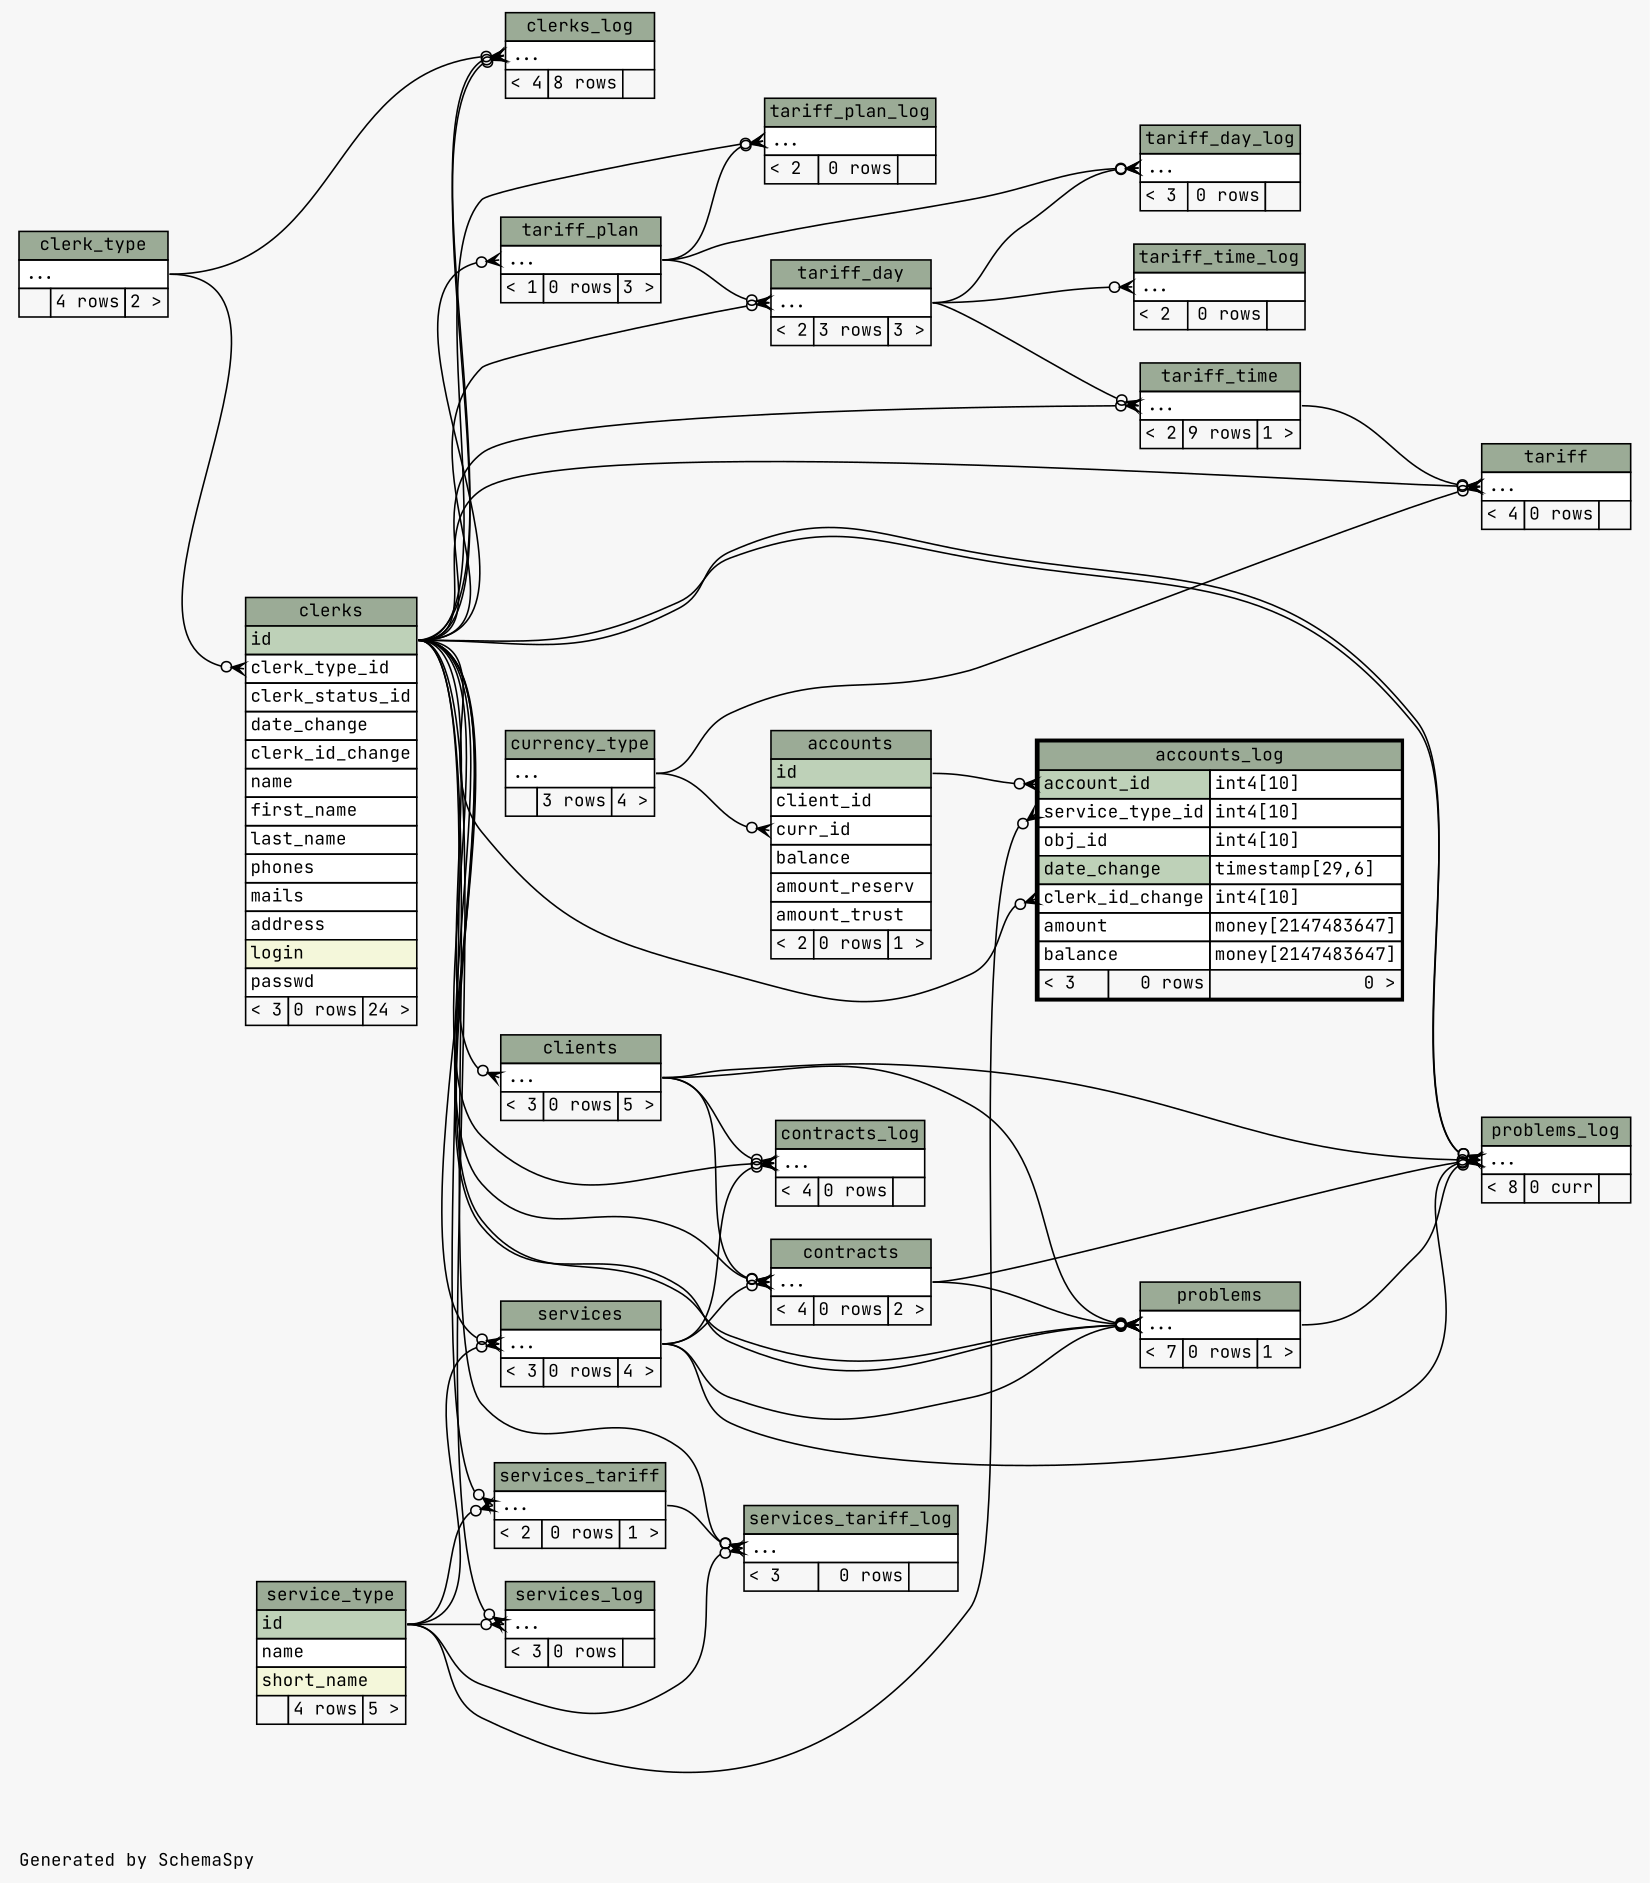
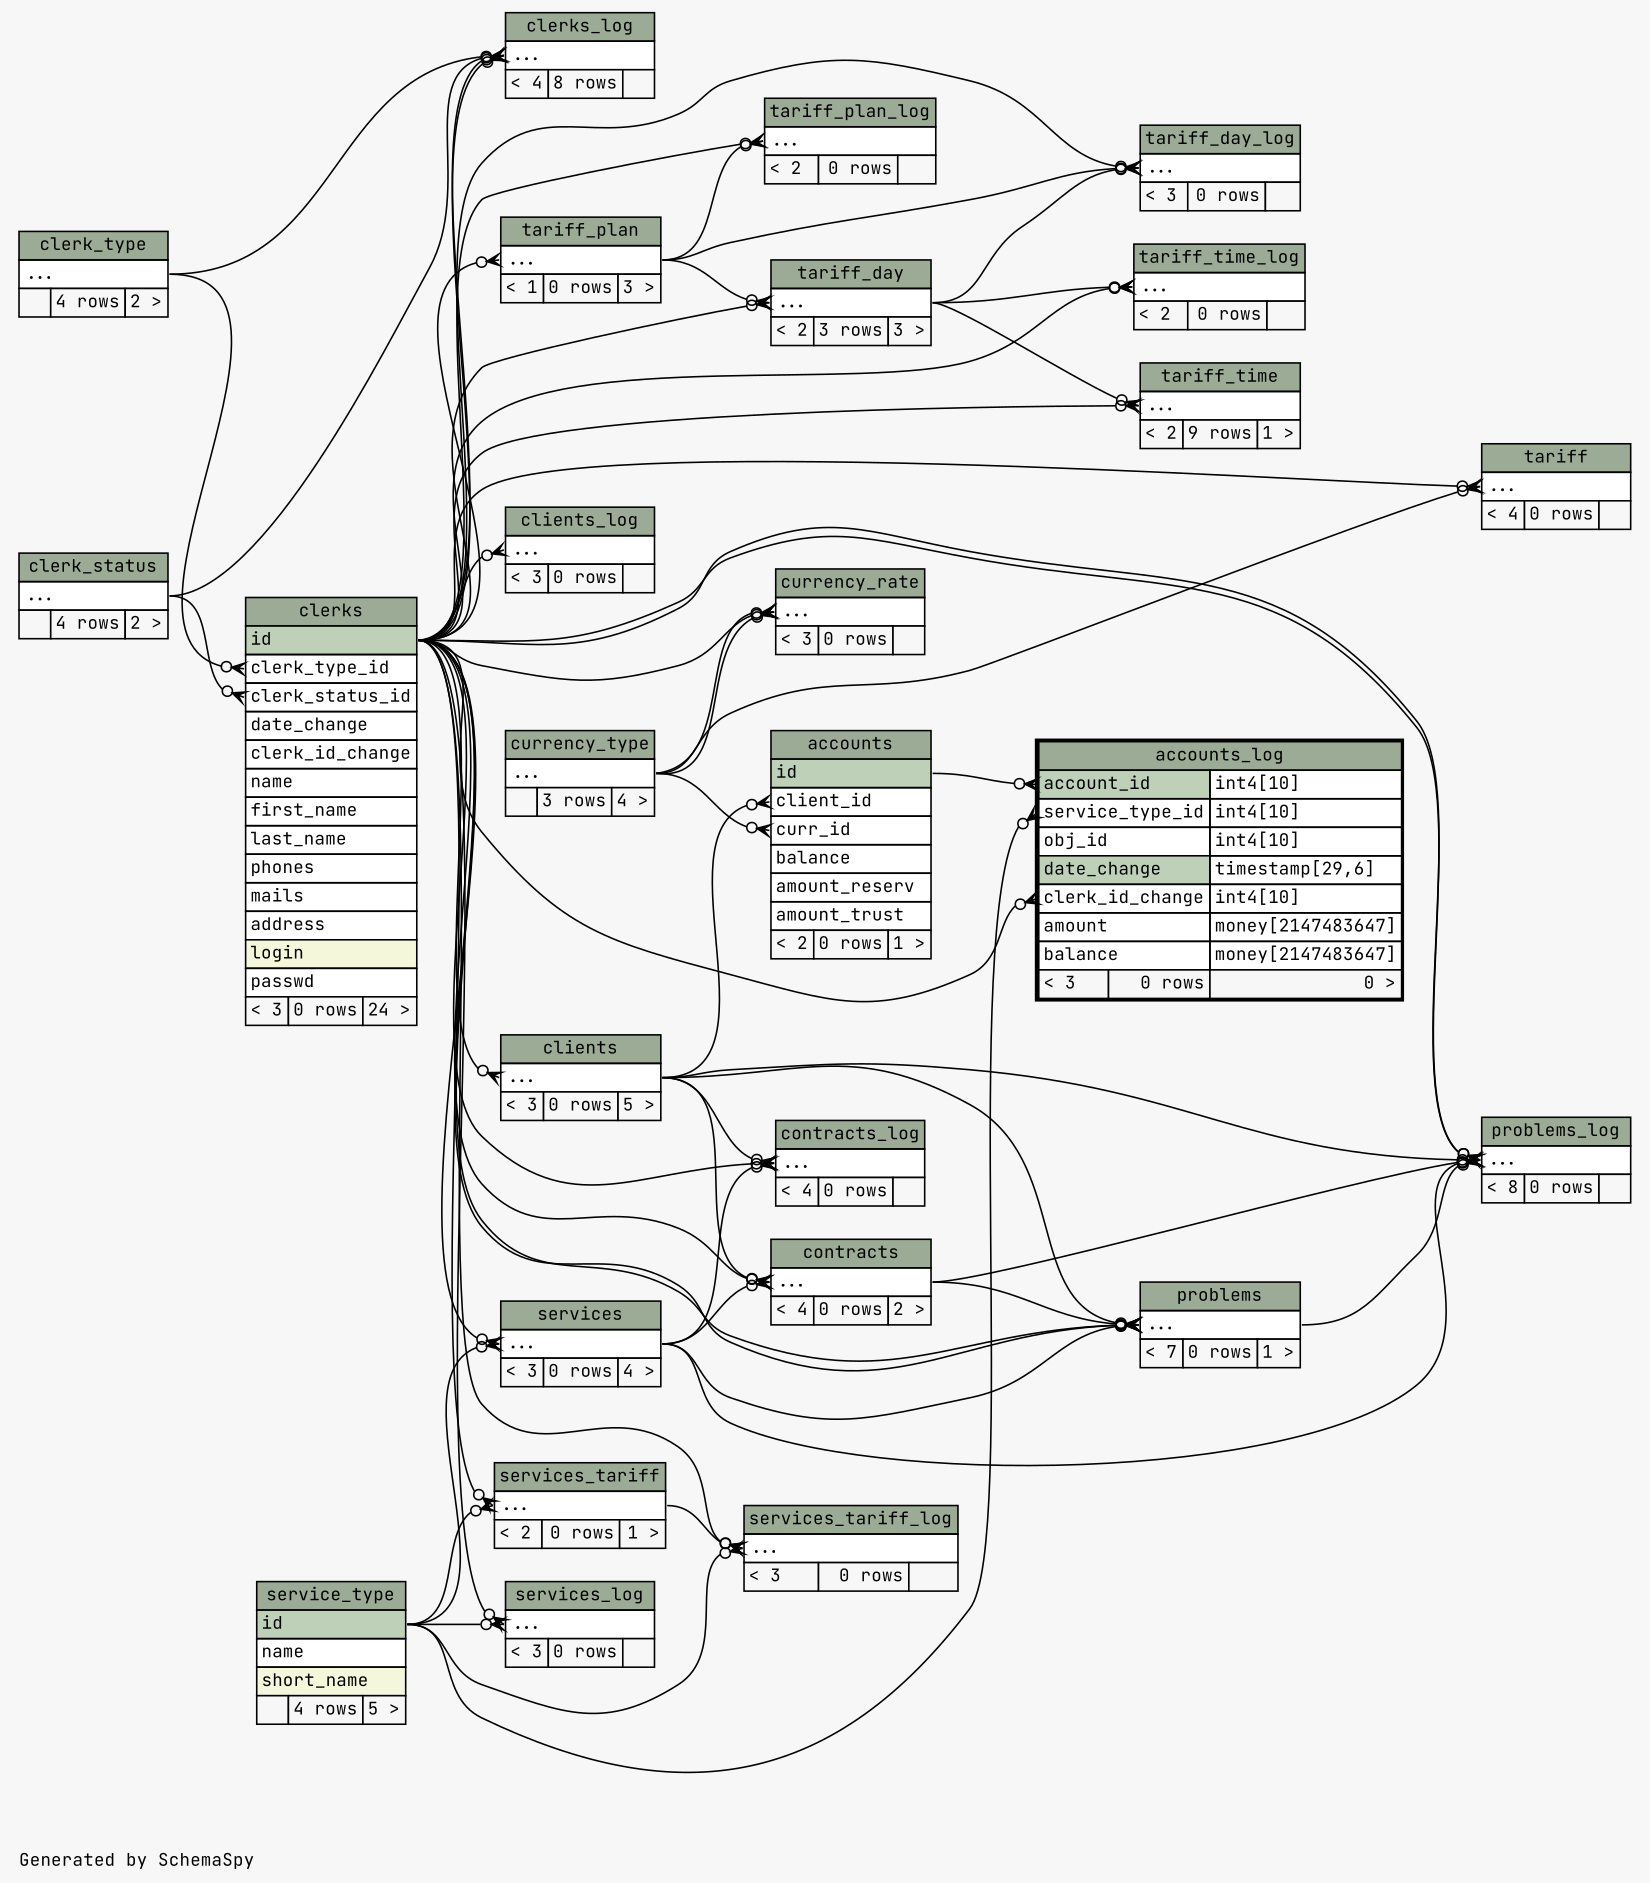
none -> (563, 127)
none -> (675, 378)
(1382, 439) -> none
none -> (580, 550)
none -> (93, 596)
none -> (850, 612)
none -> (717, 951)
(1562, 1188) -> (1562, 1188)
